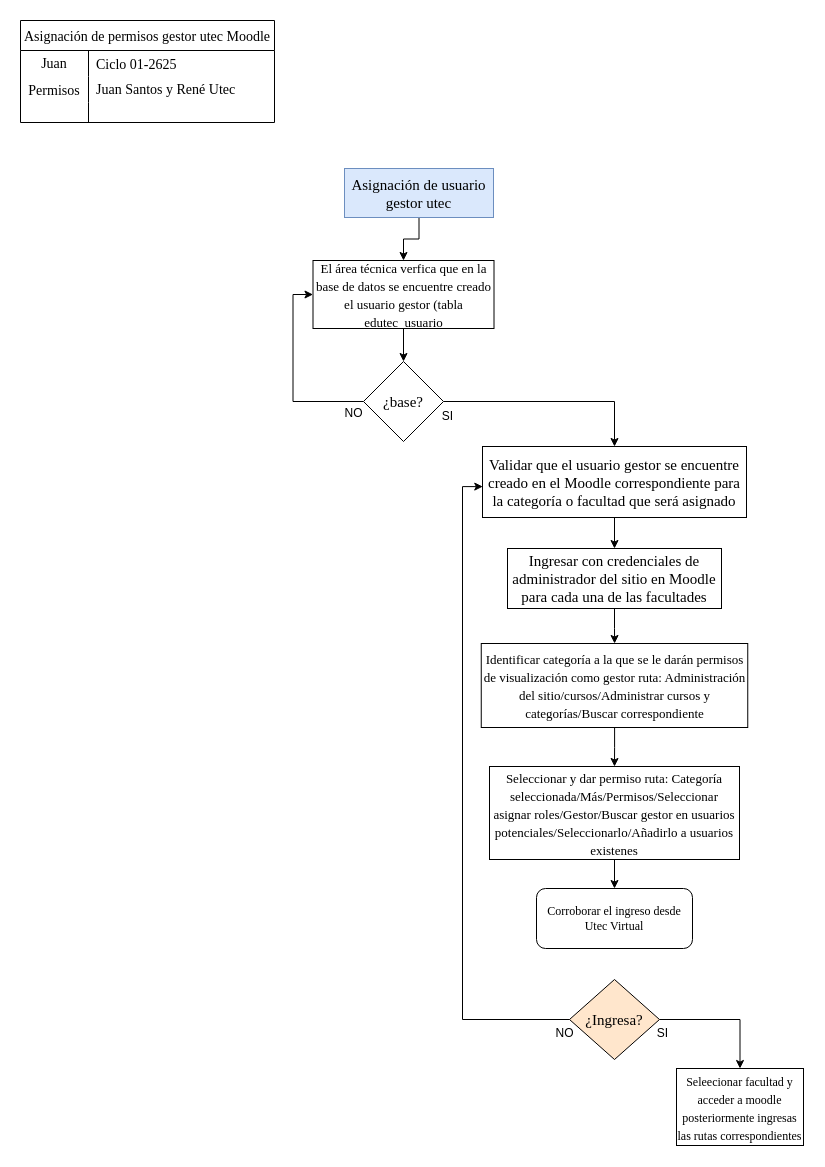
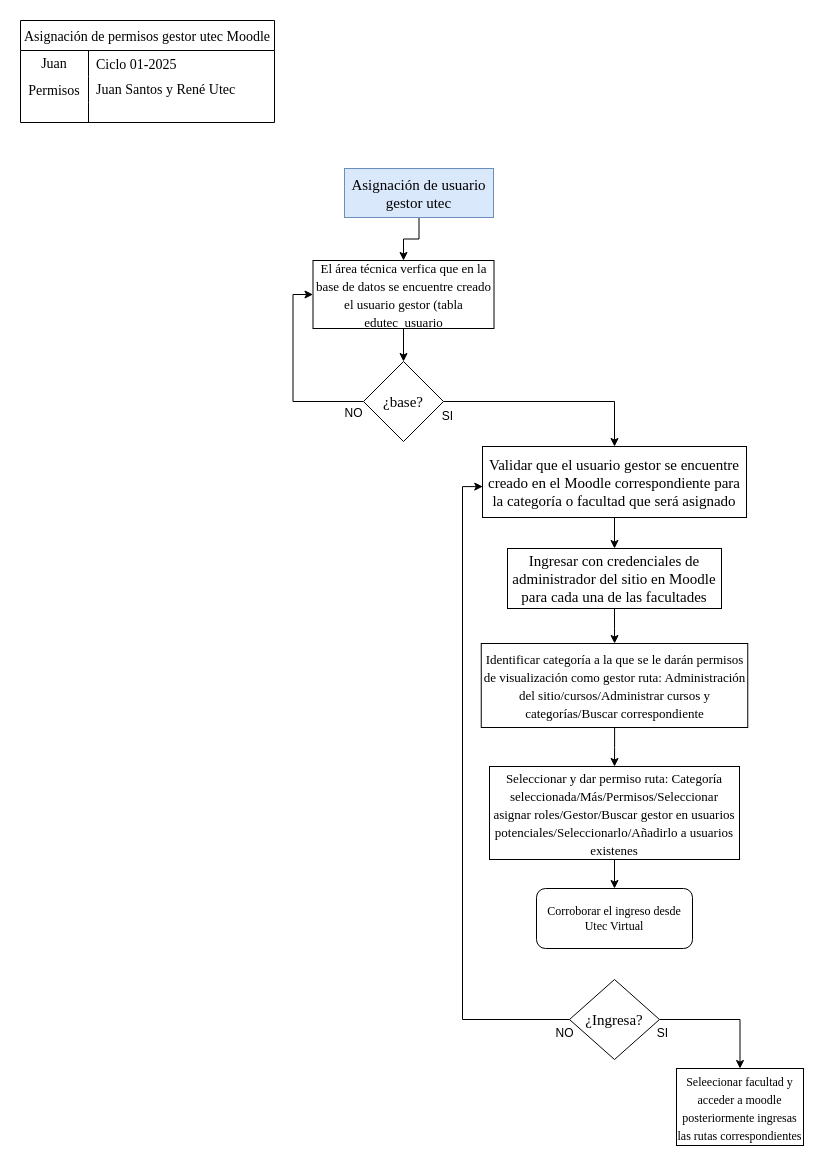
(149, 64) -> (149, 64)
(615, 1020) -> (615, 1020)
